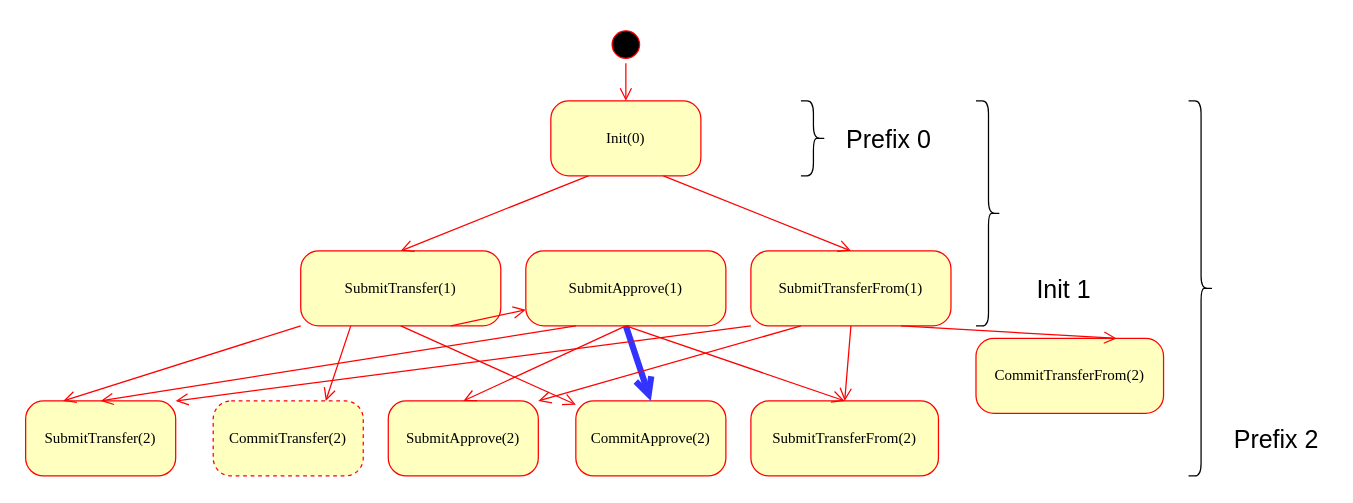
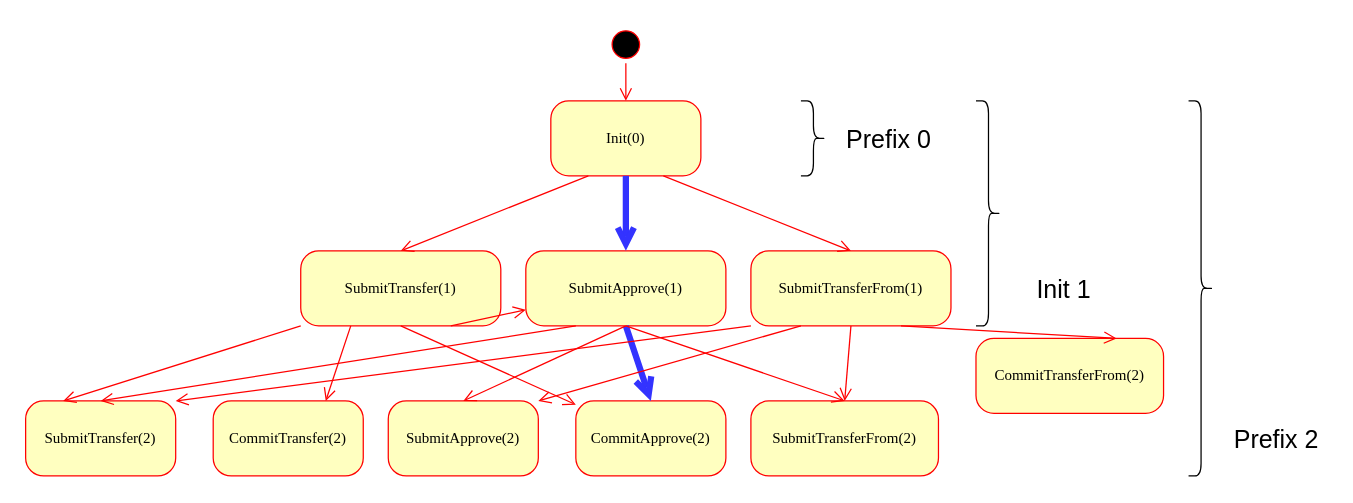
none -> (626, 204)
(288, 438) -> (288, 438)
